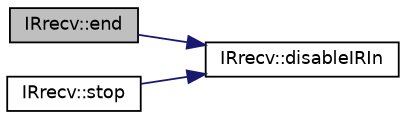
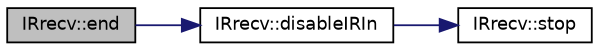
(164, 80) -> (417, 25)
